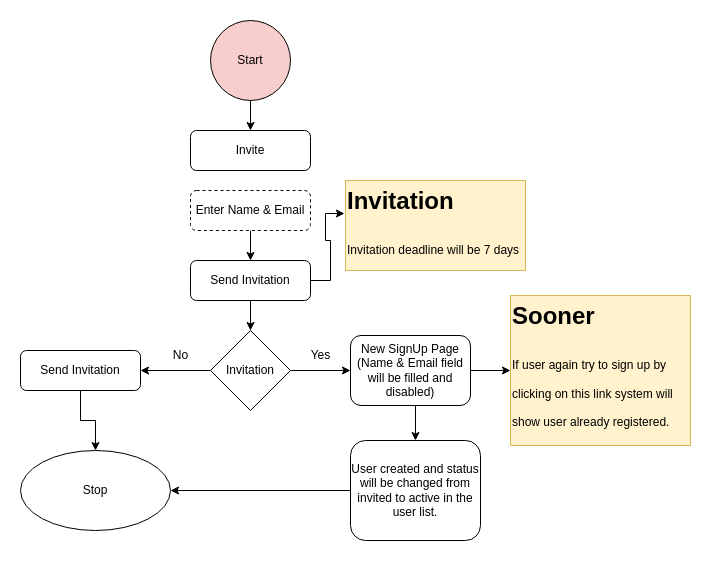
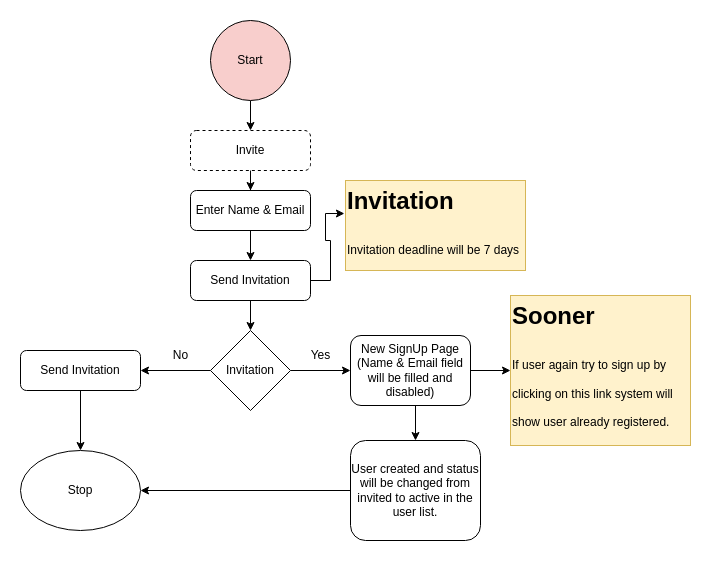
(251, 151) -> (251, 151)
none -> (251, 185)
(251, 211) -> (251, 211)
(96, 491) -> (81, 491)
